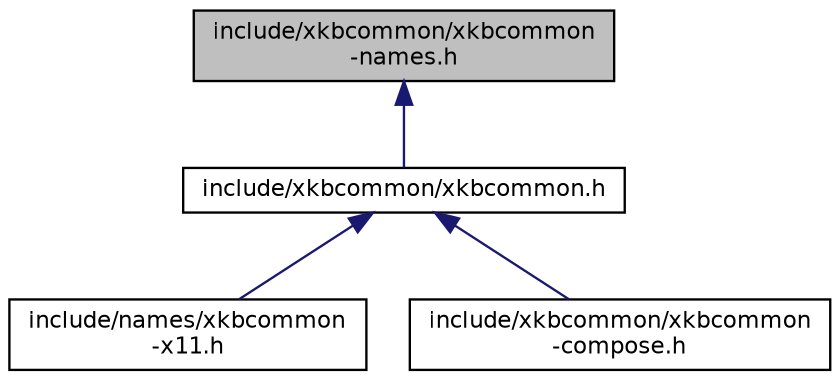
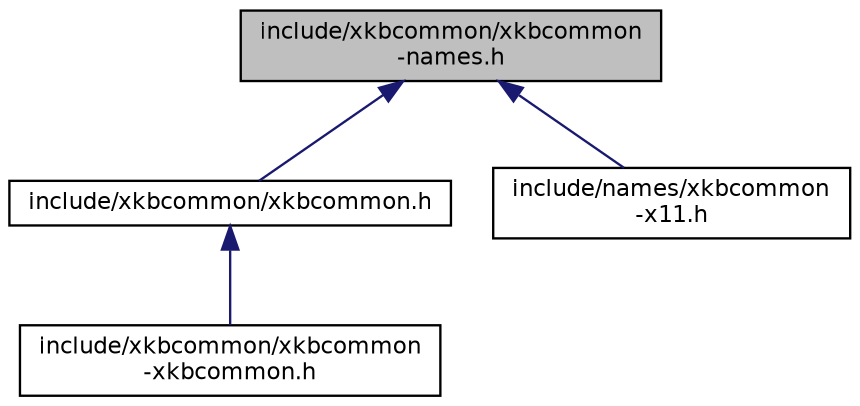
(296, 262) -> (571, 131)
(620, 335) -> (230, 361)
